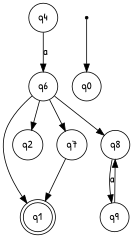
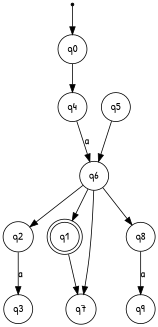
none -> (72, 74)
none -> (116, 107)
(57, 176) -> (72, 270)
(115, 185) -> none
none -> (18, 309)
